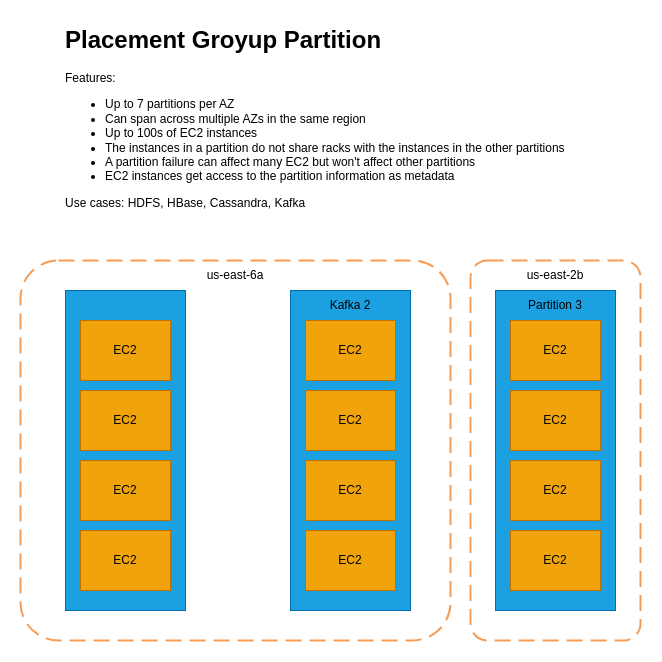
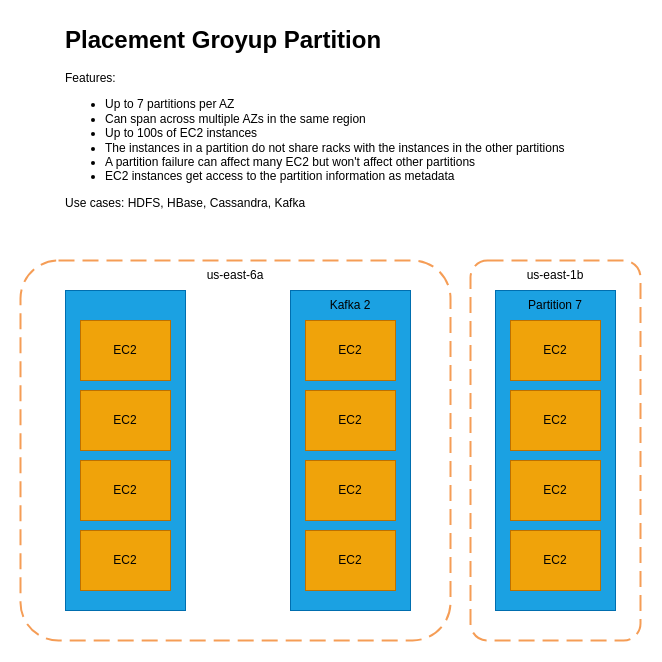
(556, 276) -> (556, 276)
(556, 306) -> (556, 306)
